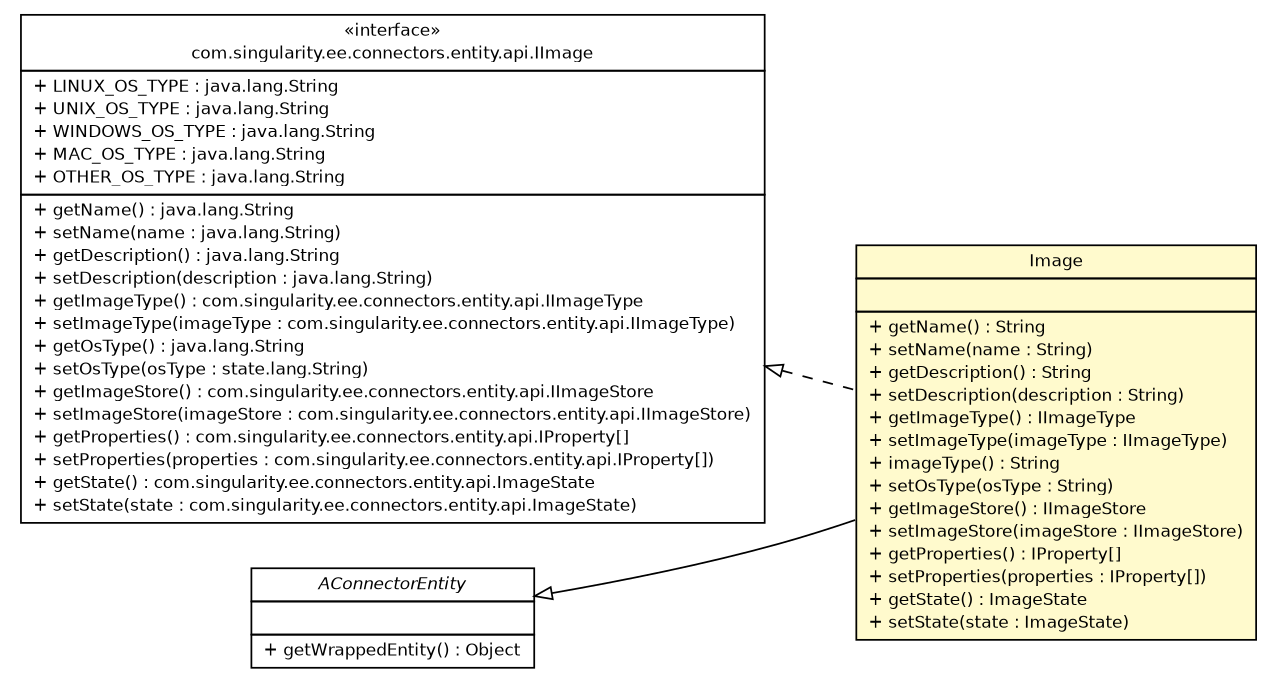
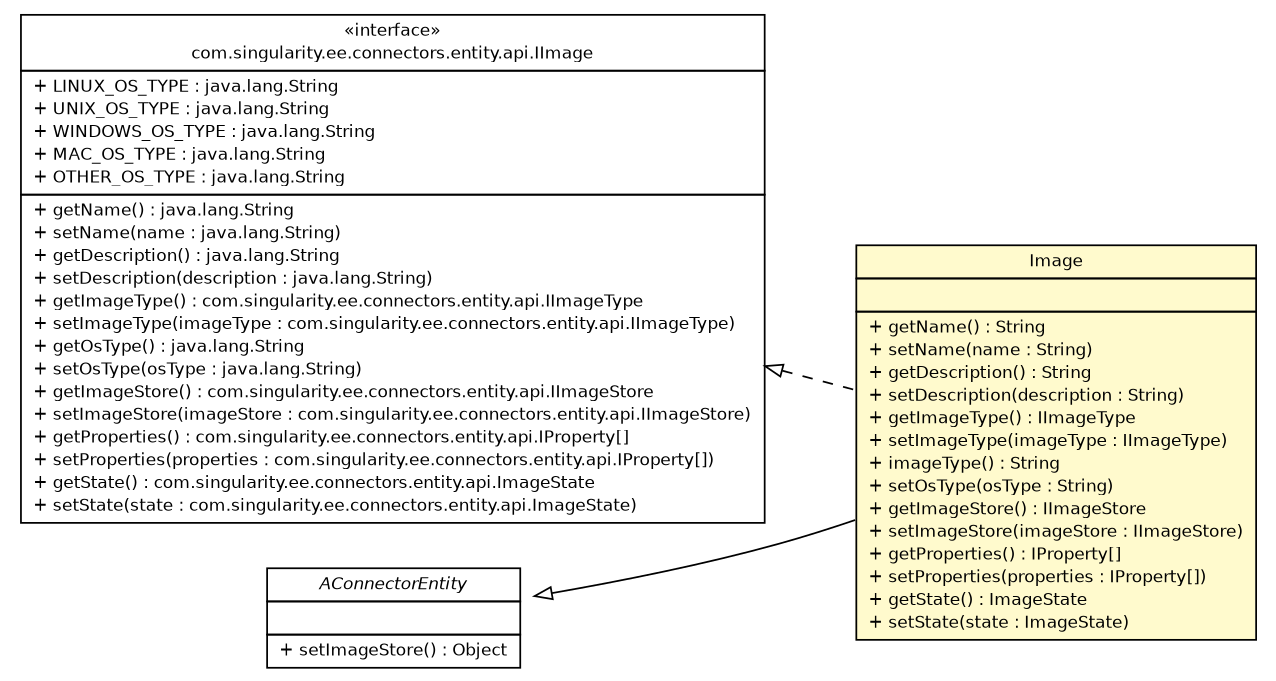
(202, 369) -> (198, 369)
(393, 650) -> (394, 650)
